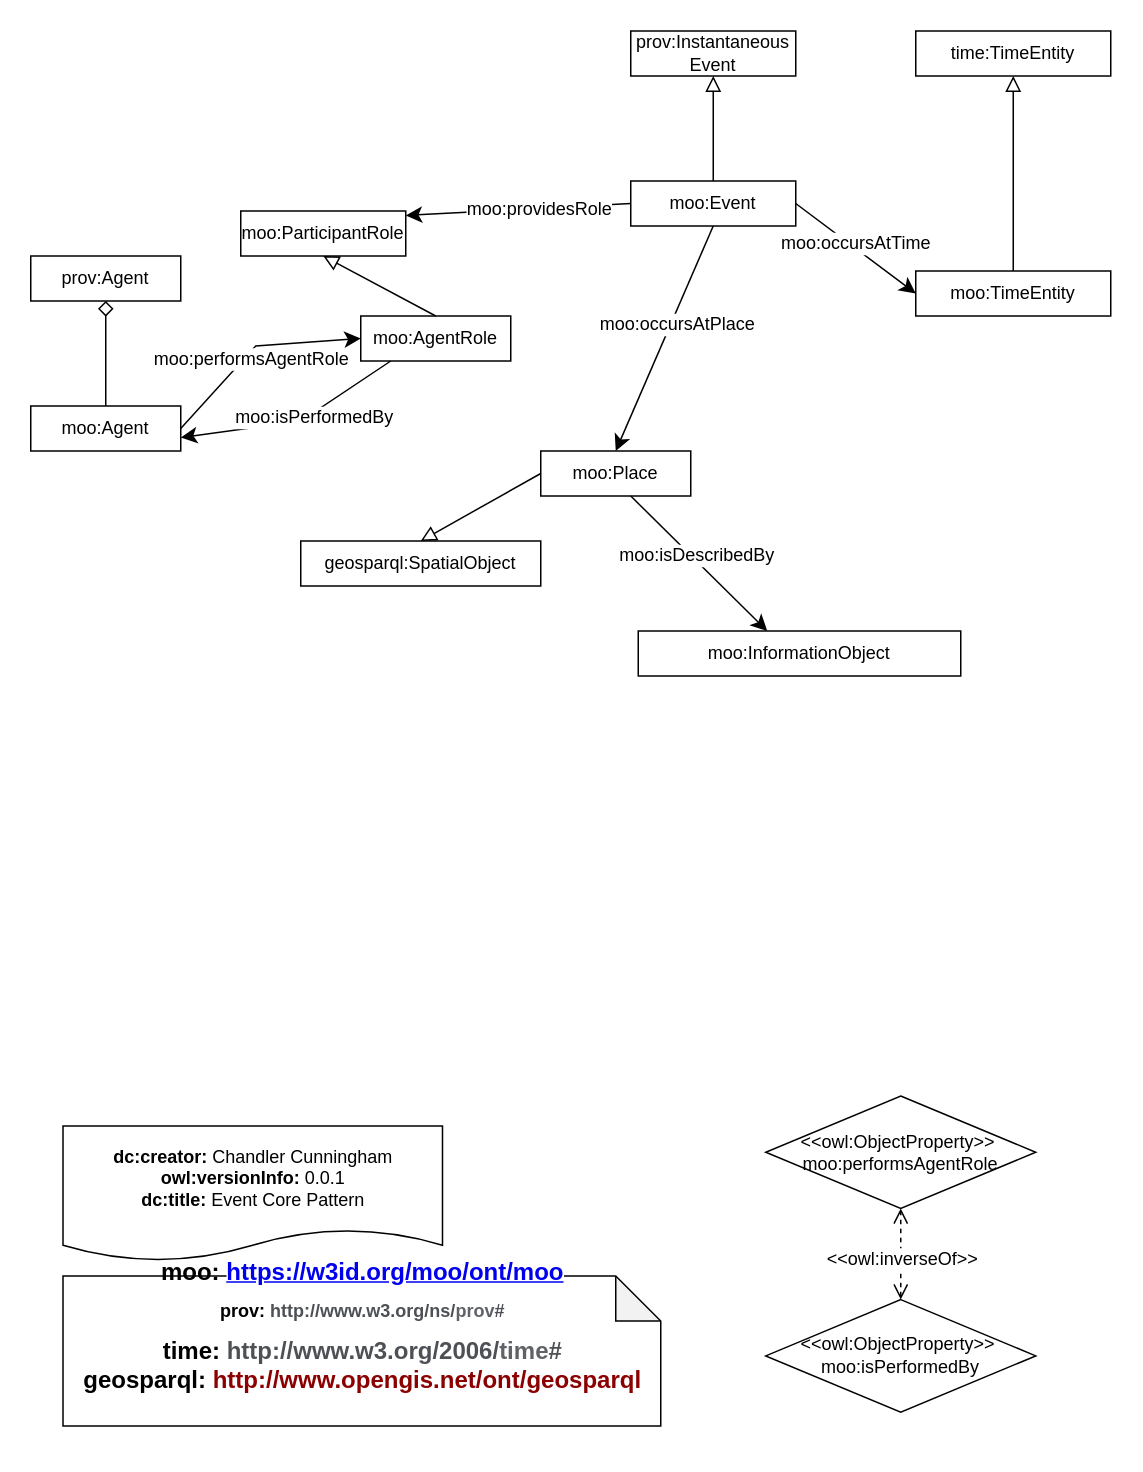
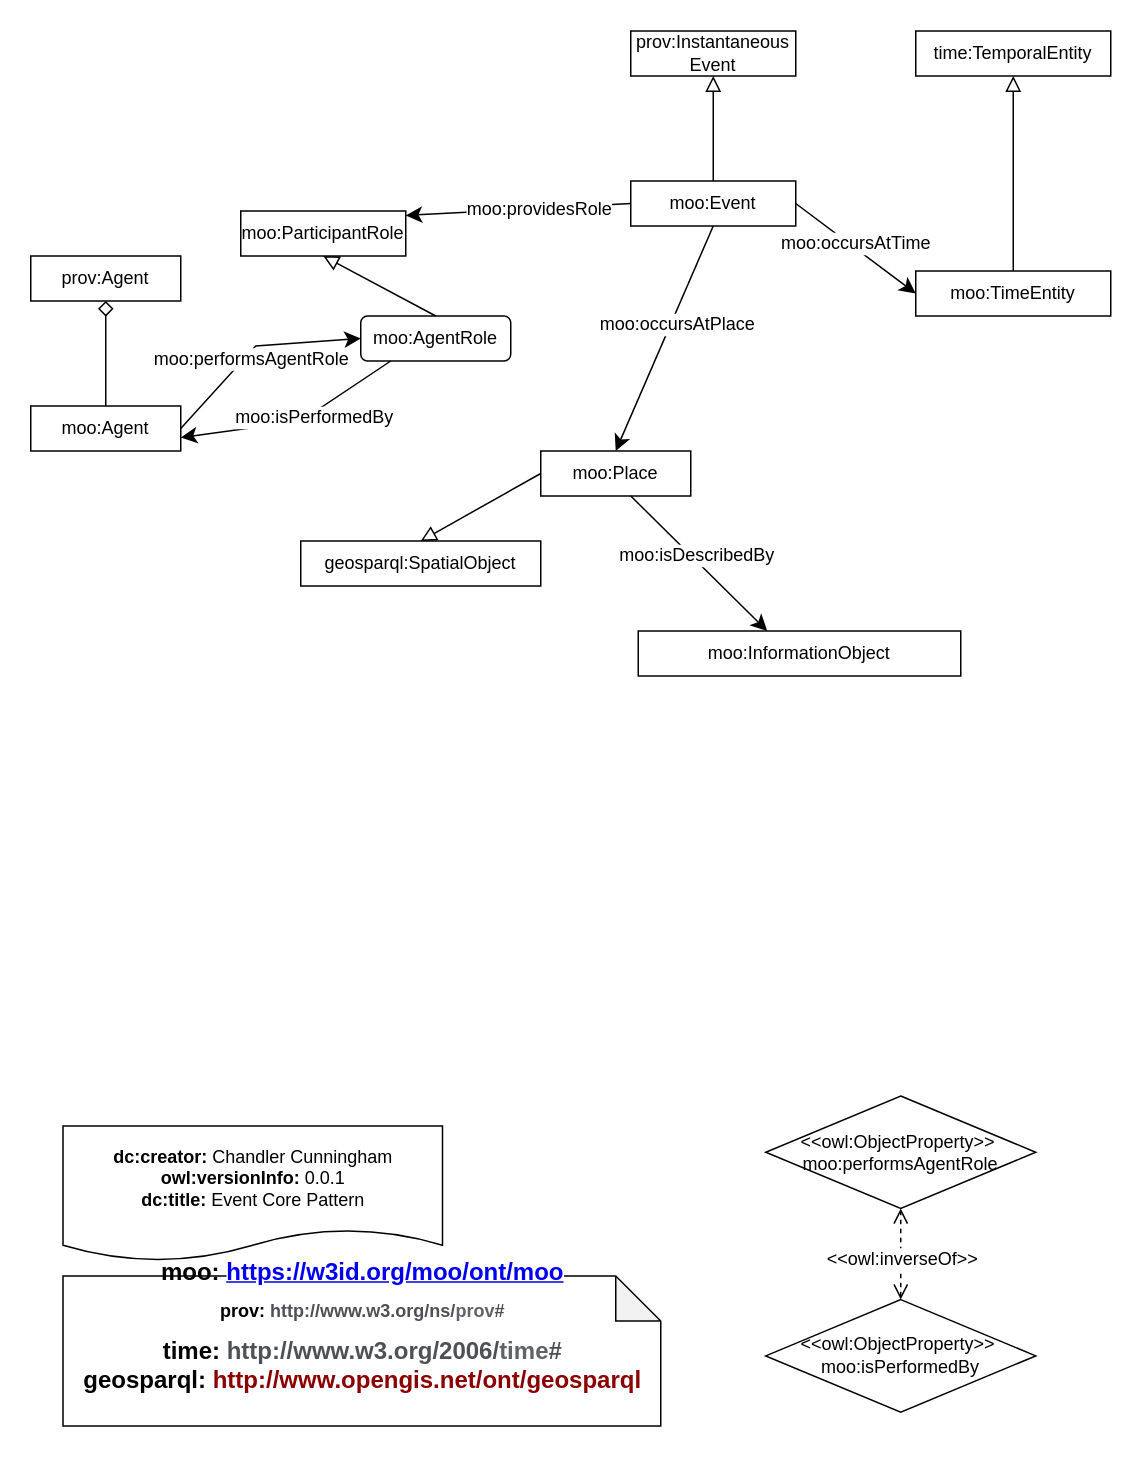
(1013, 53) -> (1013, 53)
(436, 338) -> (436, 338)
